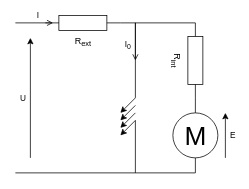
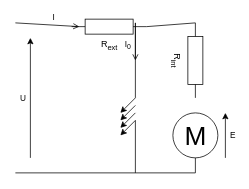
(83, 23) -> (109, 27)
(195, 106) -> none
